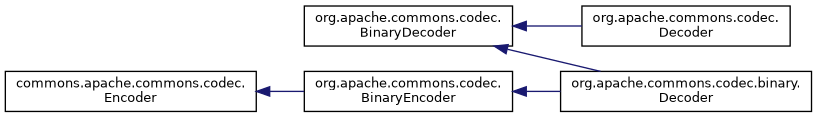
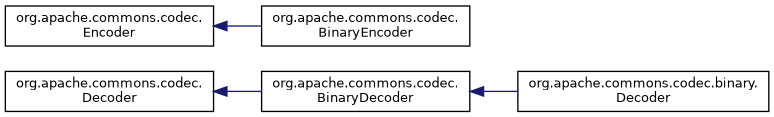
(554, 26) -> (244, 91)
(131, 91) -> (109, 26)
(544, 91) -> none
